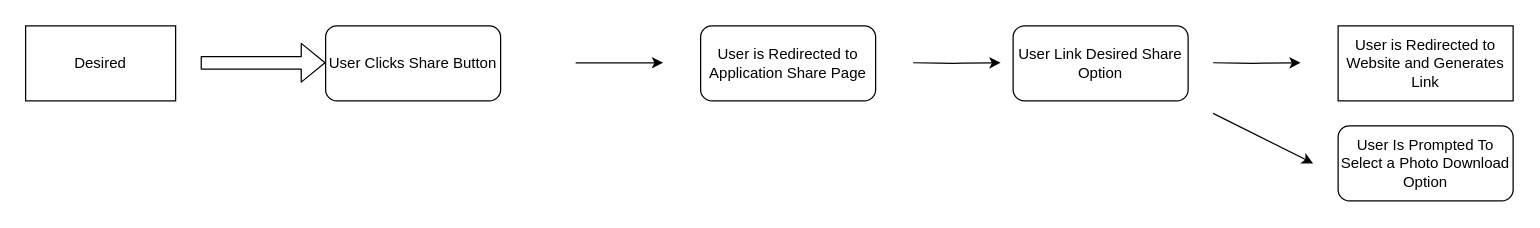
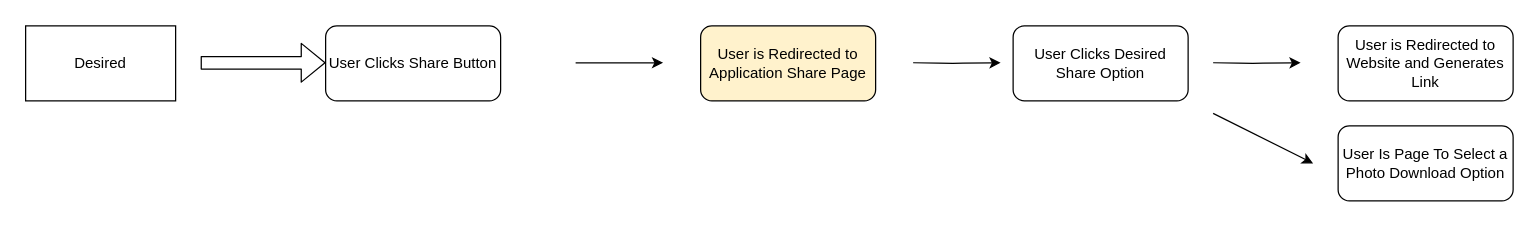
(788, 63) -> (788, 63)
(1101, 63) -> (1101, 63)
(1426, 63) -> (1426, 63)
(1426, 163) -> (1426, 163)
